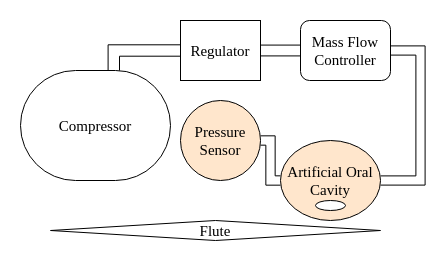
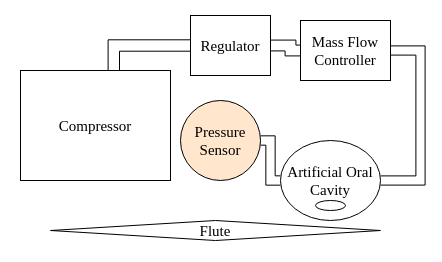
(221, 51) -> (231, 46)
(346, 51) -> (346, 51)
(96, 126) -> (96, 126)
(331, 181) -> (331, 181)
